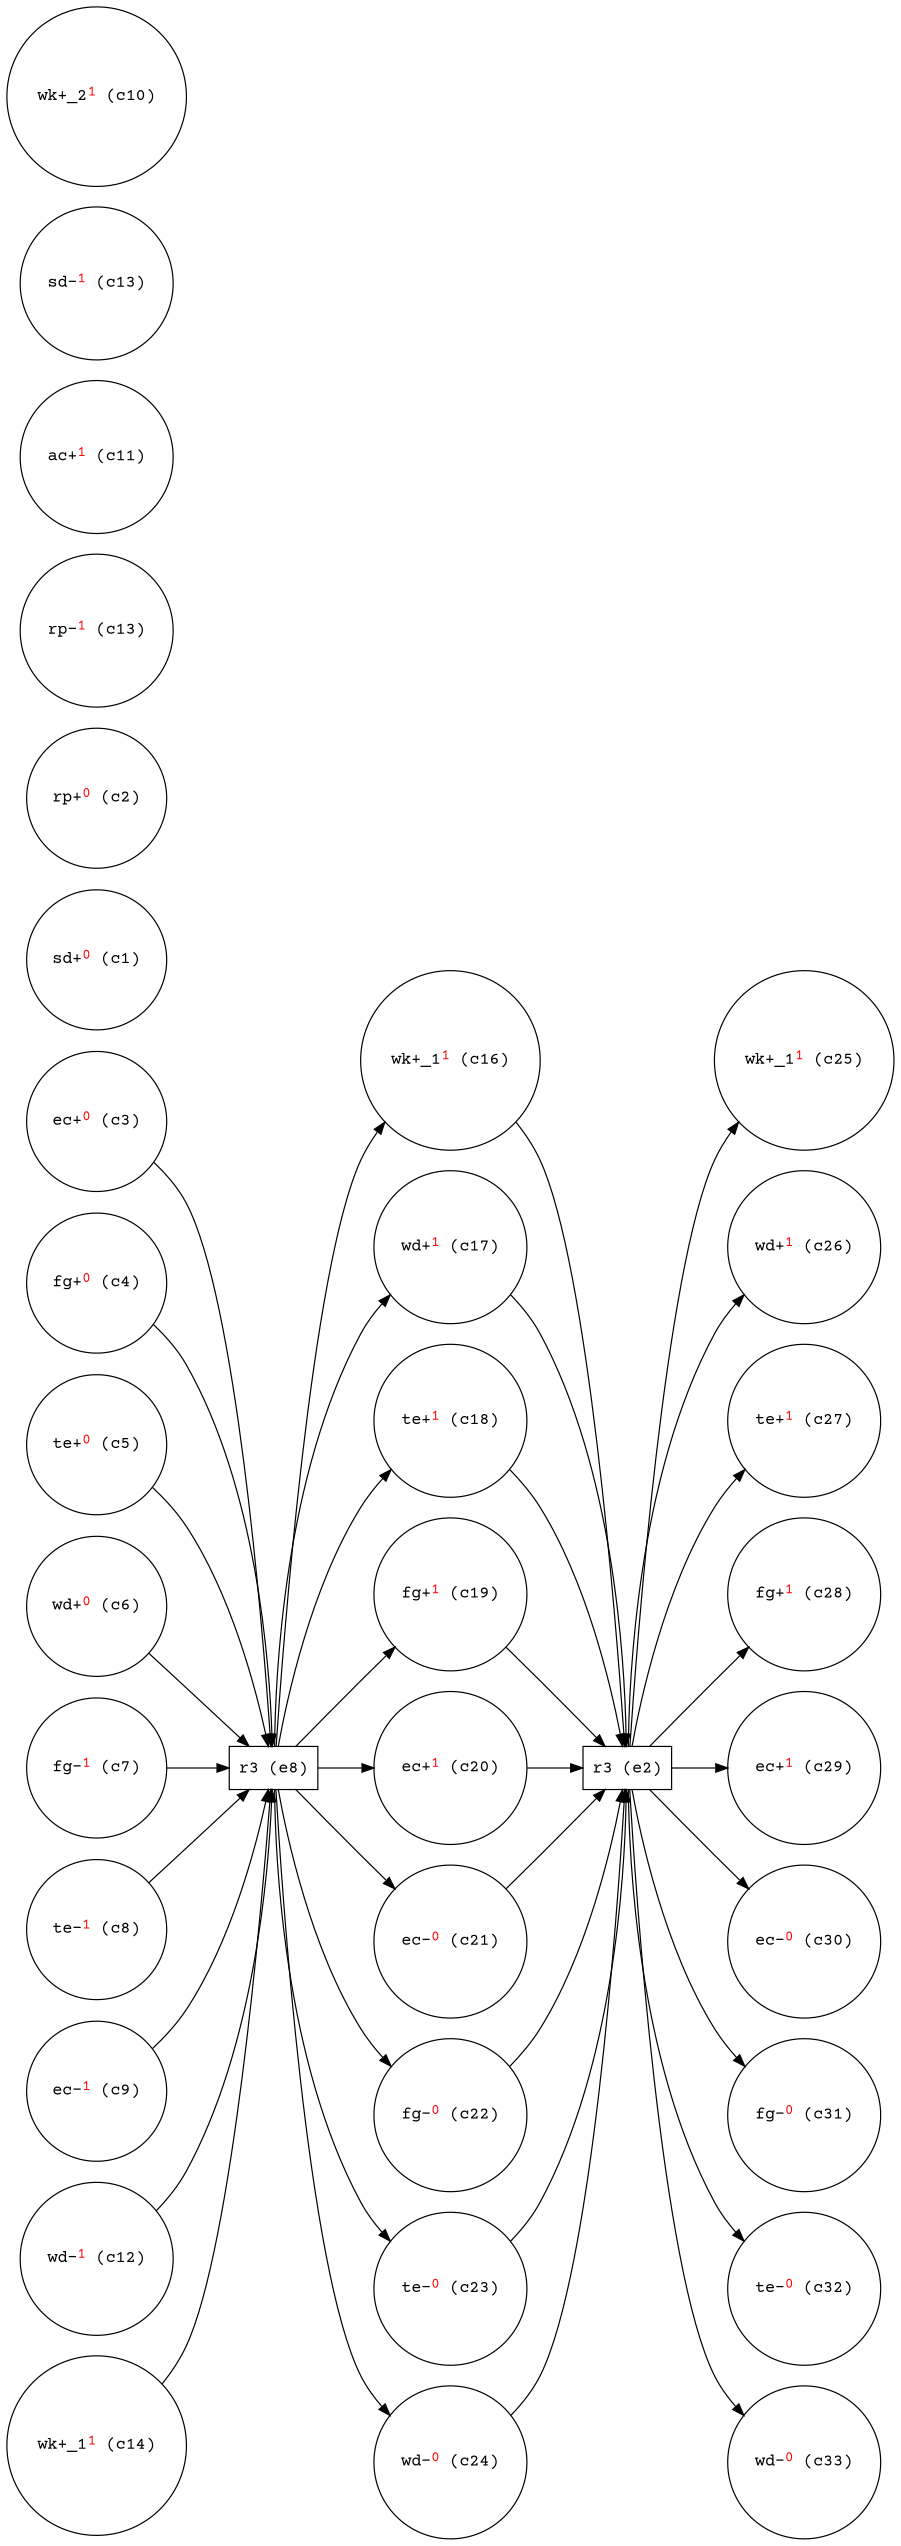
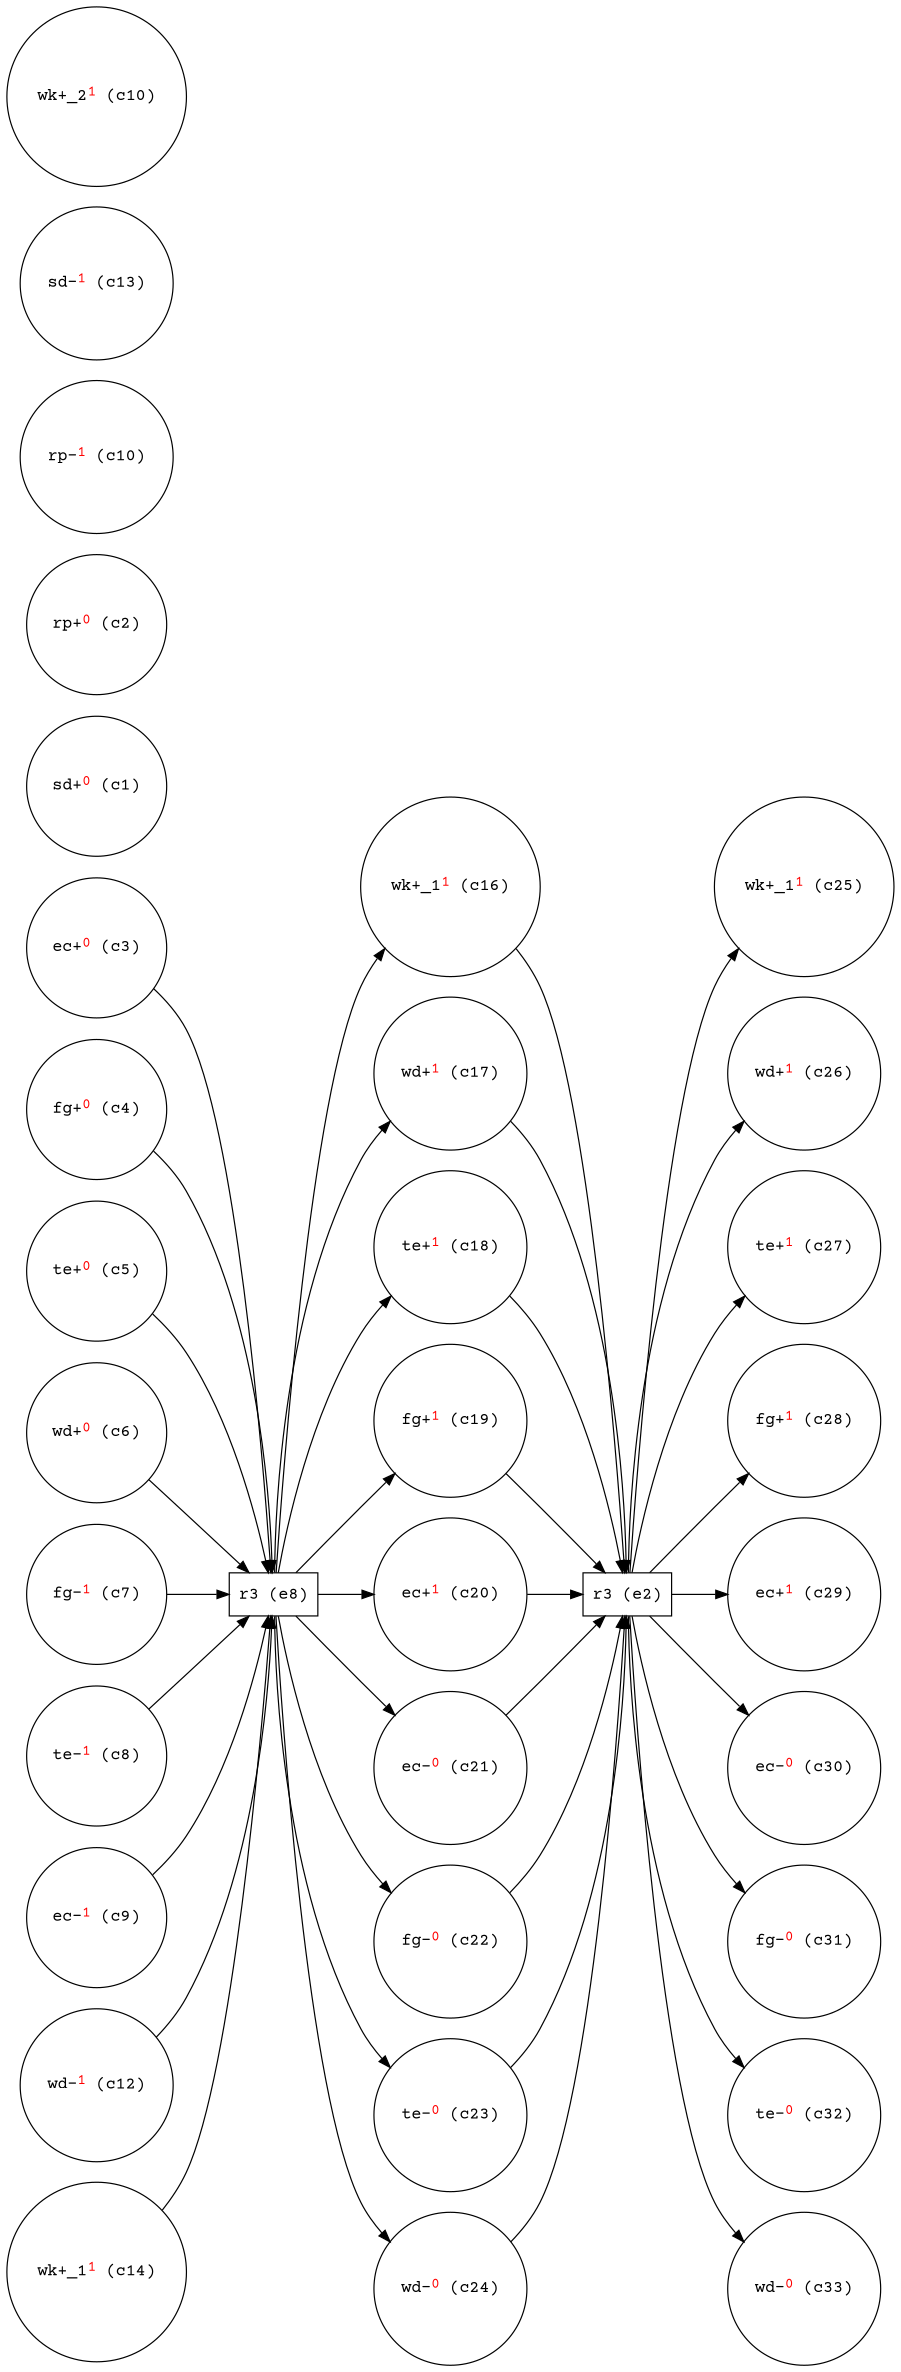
(97, 457) -> none
(116, 629) -> (116, 455)
